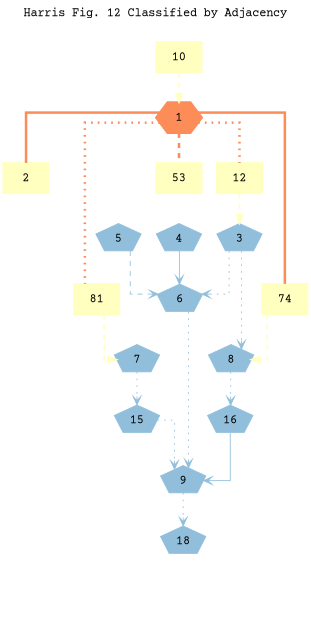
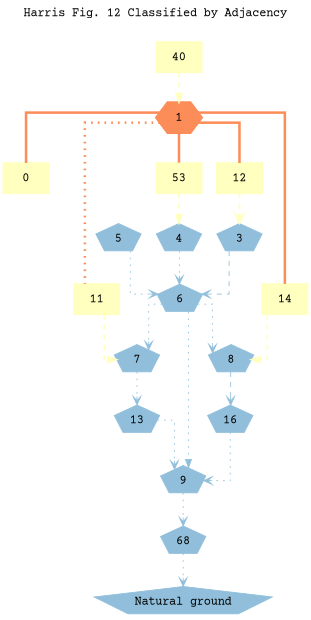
(179, 57) -> (179, 57)
(239, 123) -> (239, 123)
(179, 148) -> (179, 148)
(26, 178) -> (26, 178)
none -> (179, 204)
(239, 204) -> (239, 204)
(179, 263) -> (179, 263)
(130, 282) -> (130, 282)
(229, 282) -> (229, 282)
(241, 296) -> (213, 317)
(97, 299) -> (97, 299)
(285, 299) -> (285, 299)
none -> (149, 316)
(231, 384) -> (231, 384)
(188, 386) -> (188, 386)
(137, 420) -> (137, 420)
(230, 466) -> (230, 466)
(183, 541) -> (183, 541)
none -> (183, 602)
